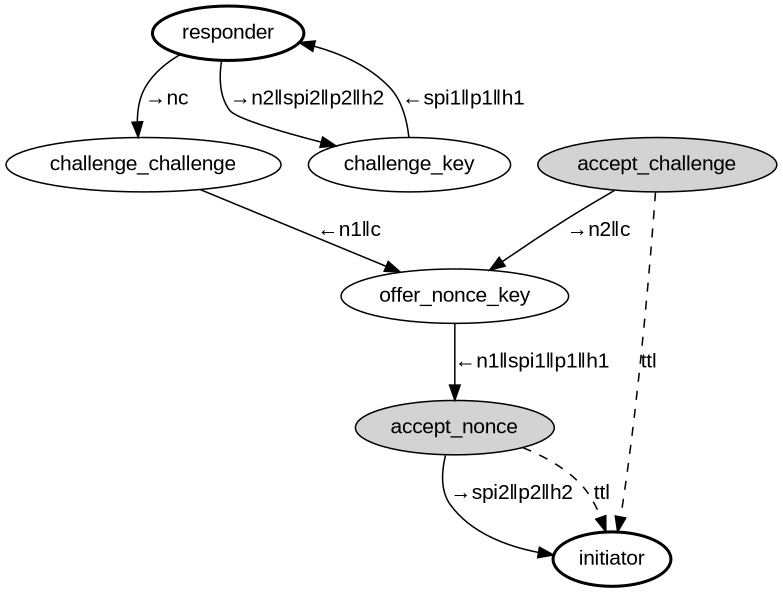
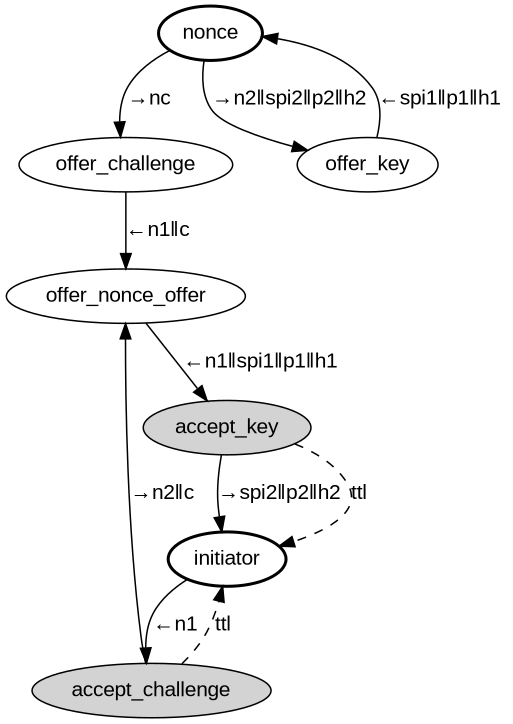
(228, 33) -> (210, 33)
(144, 165) -> (126, 165)
(409, 165) -> (368, 165)
(455, 296) -> (126, 296)
(455, 428) -> (227, 428)
none -> (157, 608)
